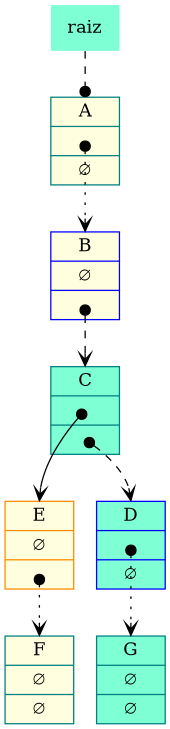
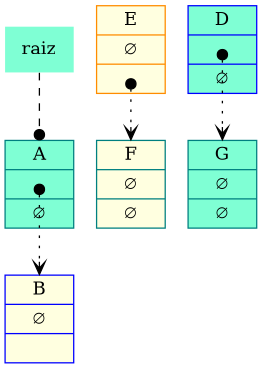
(85, 141) -> (39, 184)
(85, 410) -> none
